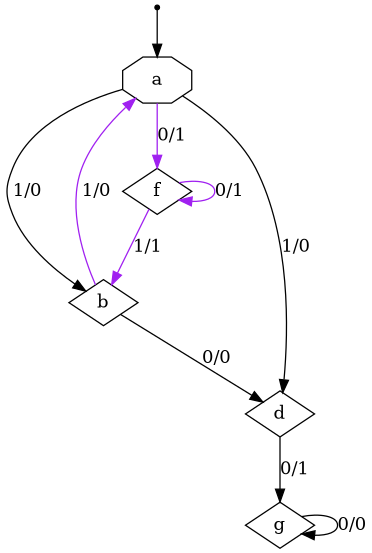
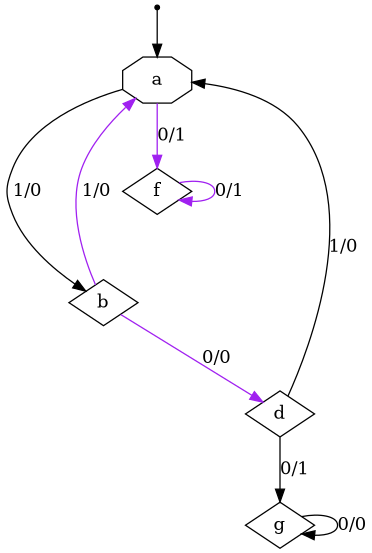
(275, 221) -> (328, 209)
(133, 241) -> none
(186, 355) -> (186, 355)
